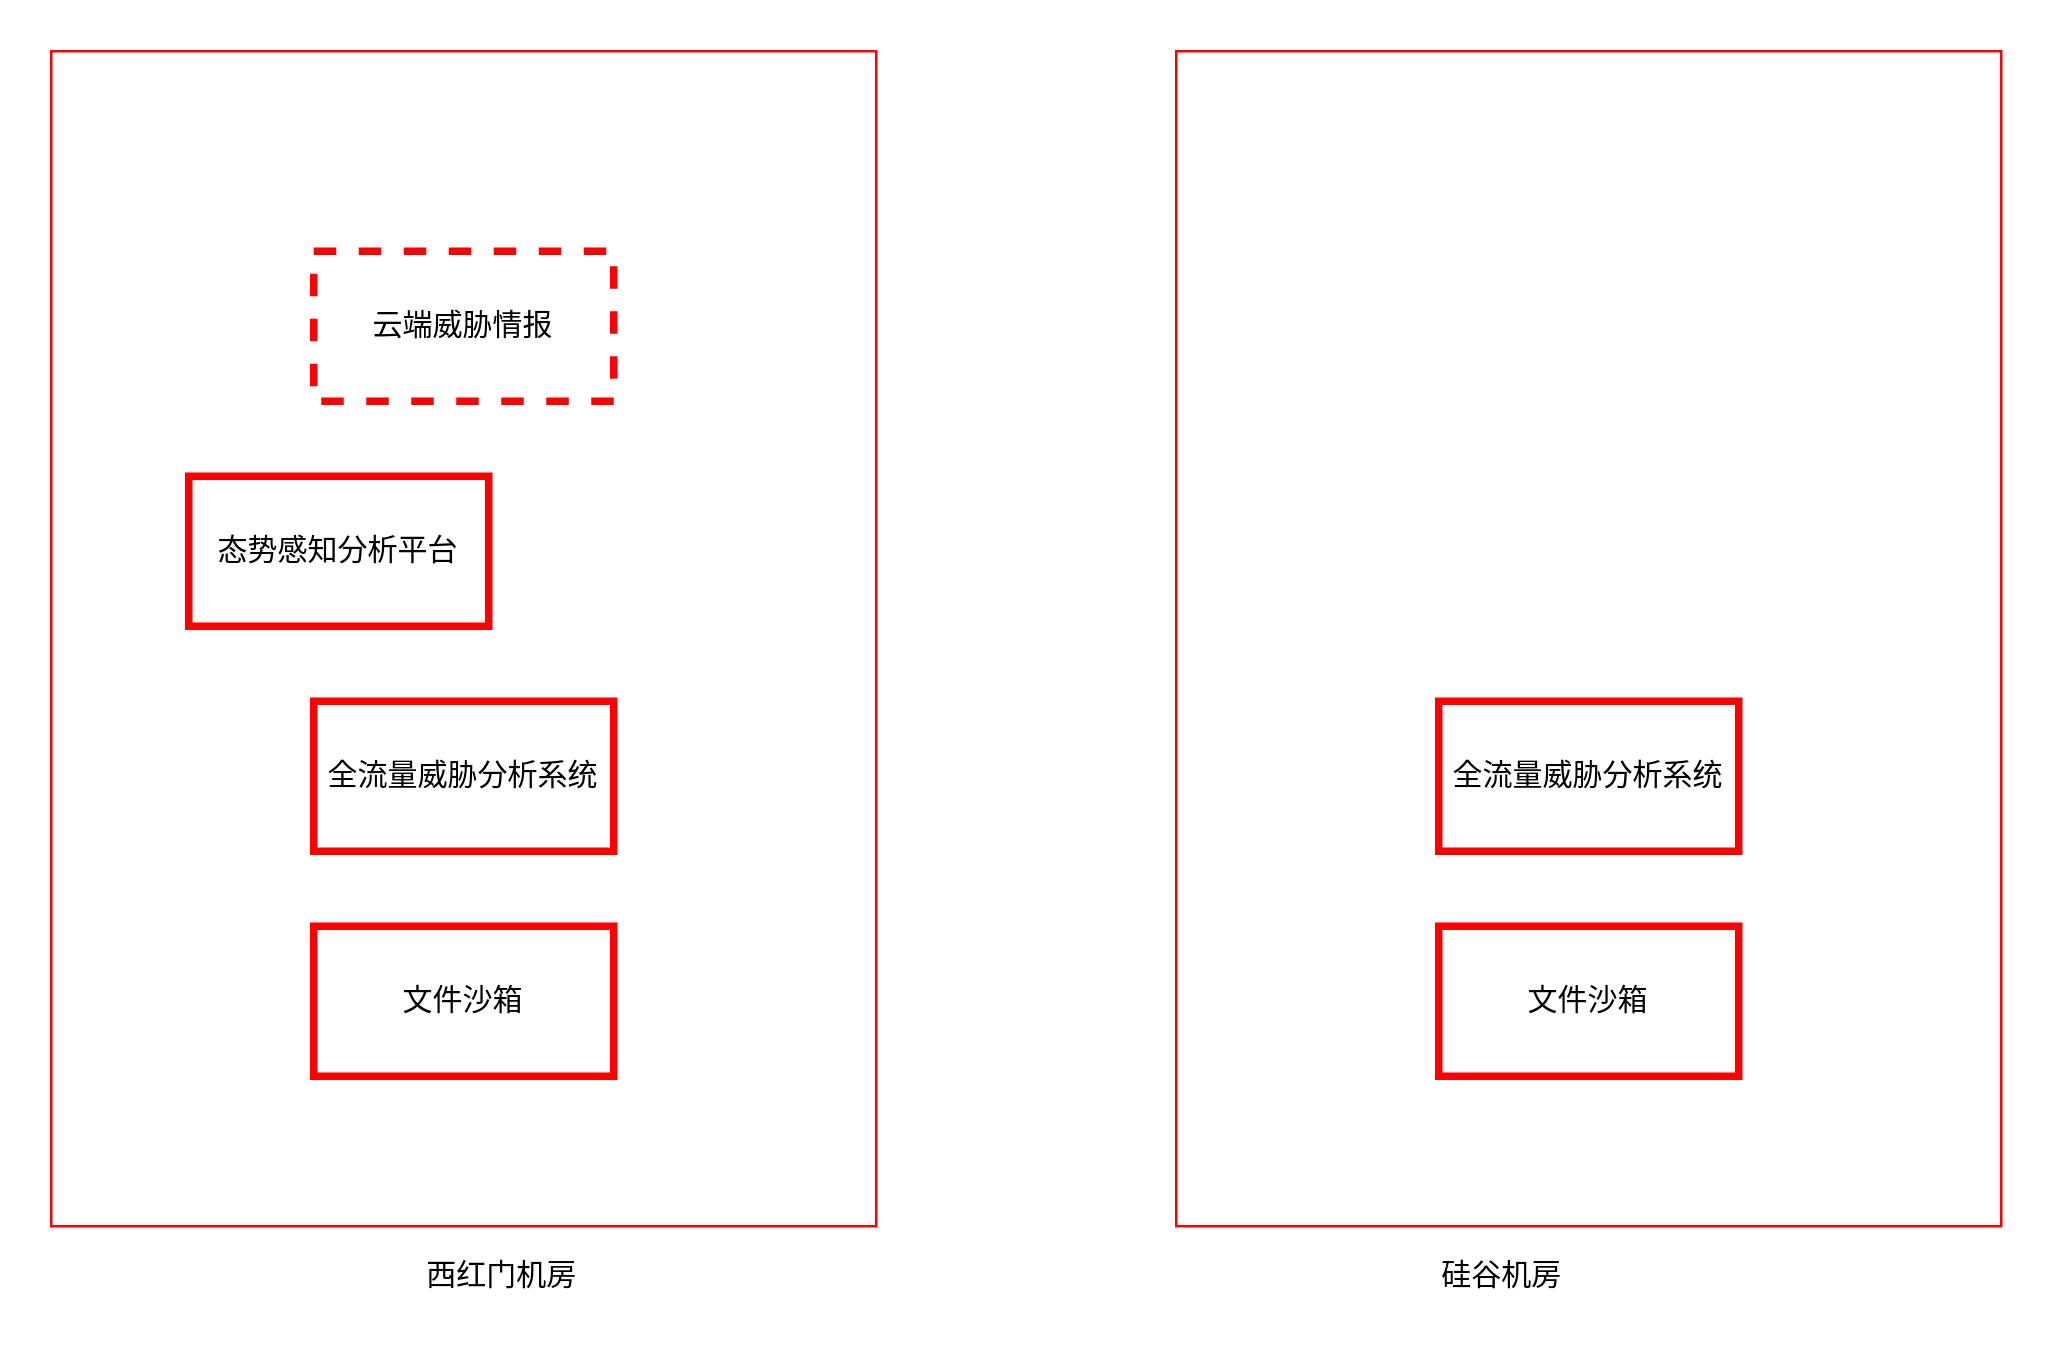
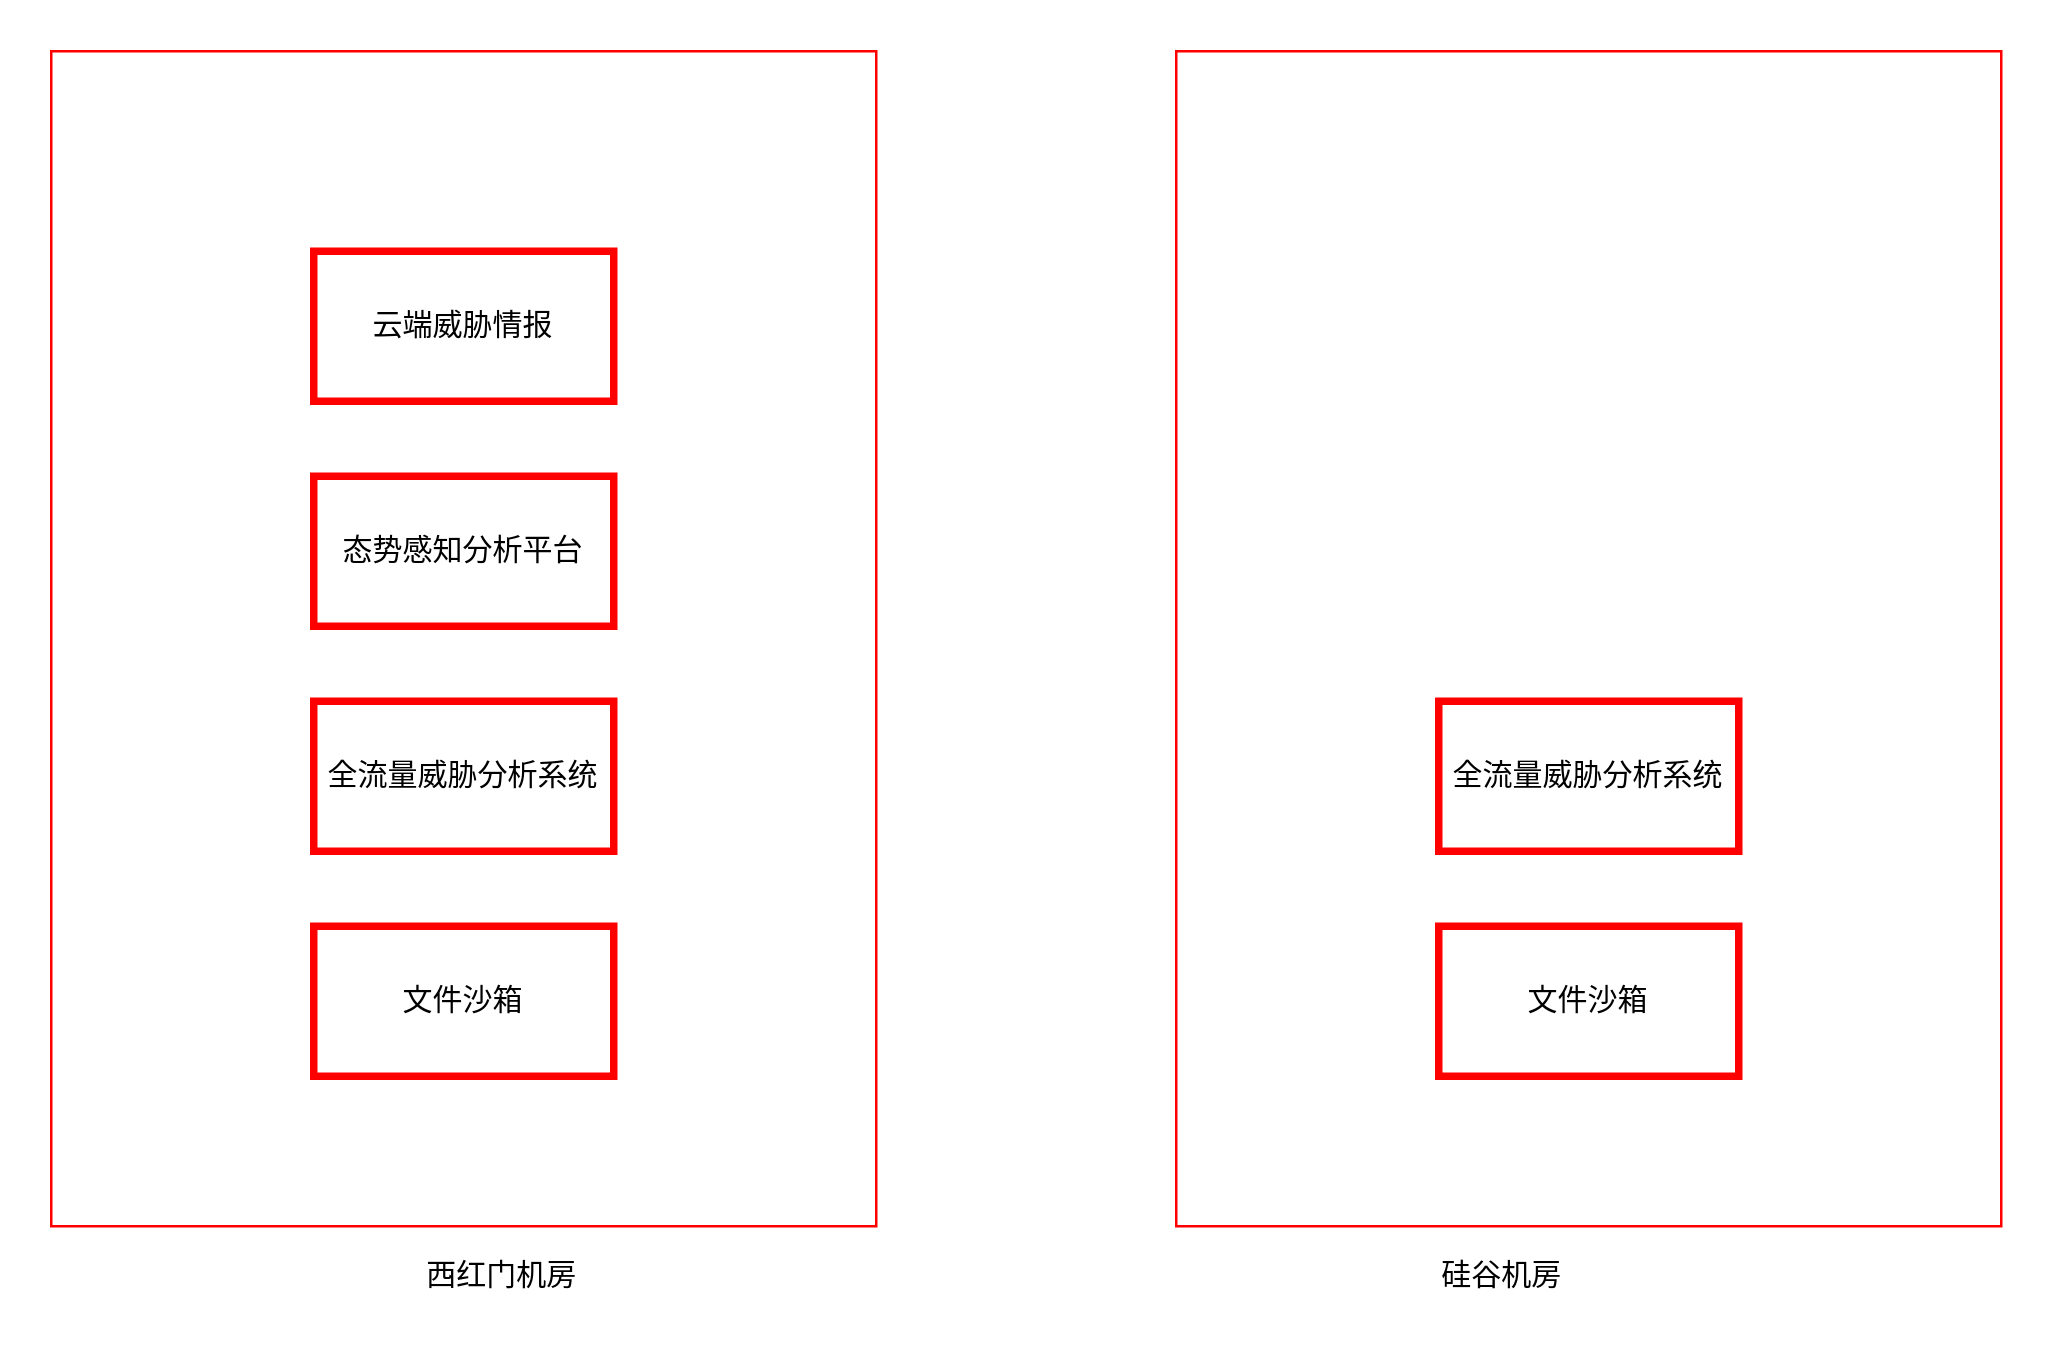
(464, 326) -> (464, 326)
(339, 551) -> (464, 551)
